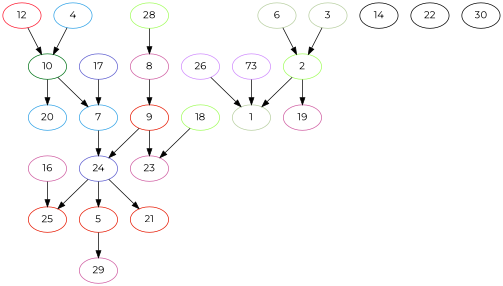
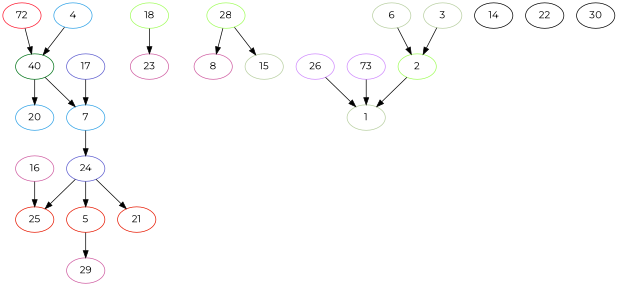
(22, 16) -> (22, 16)
(47, 67) -> (35, 67)
none -> (264, 67)
(149, 118) -> none
(302, 118) -> none
